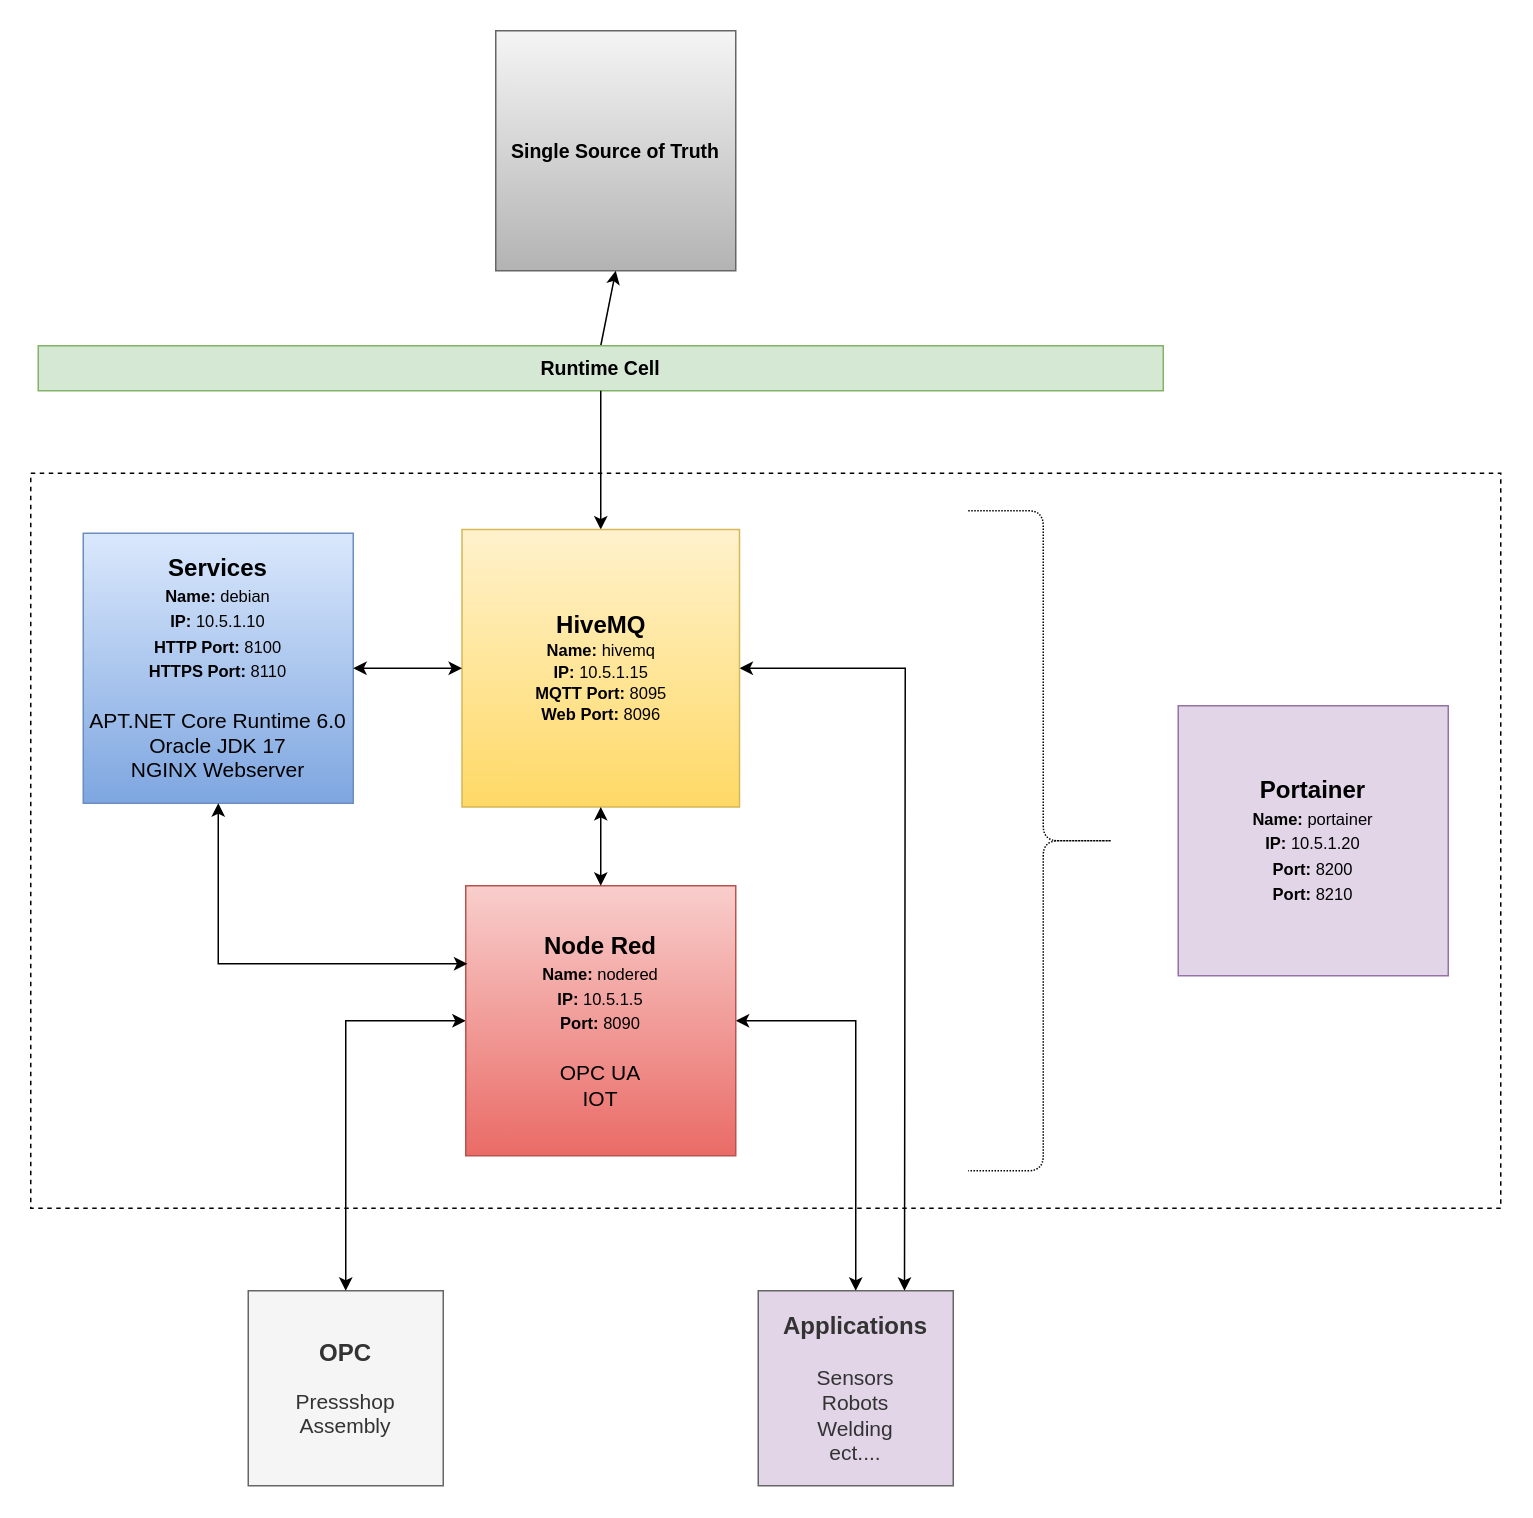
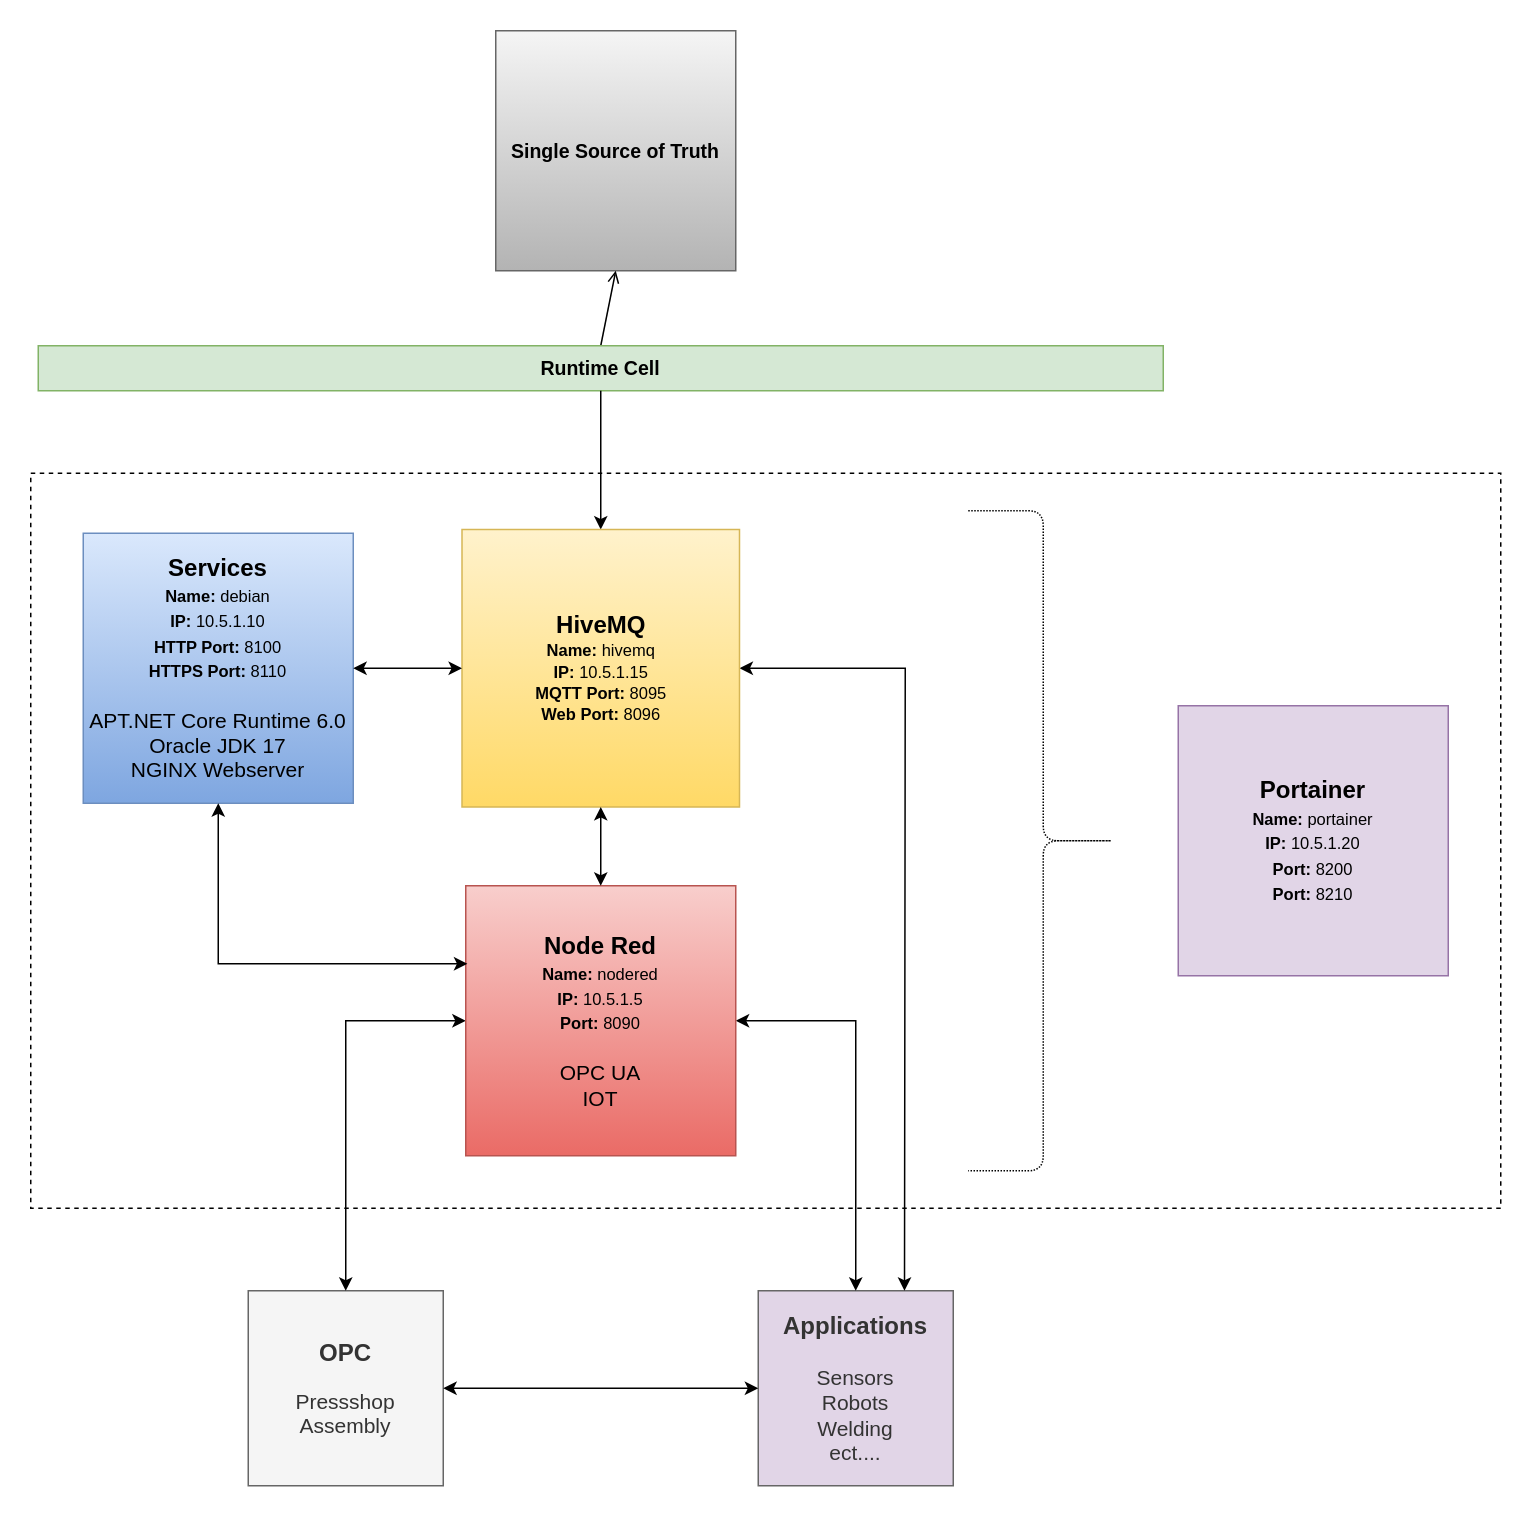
(613, 282) -> (614, 279)
none -> (600, 1388)
